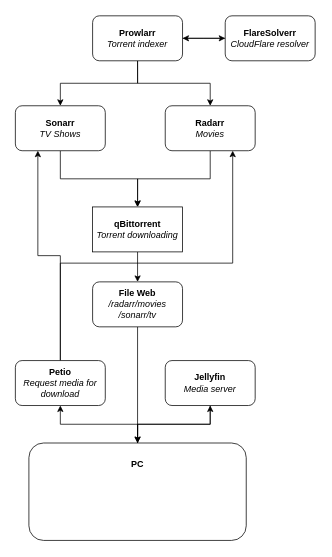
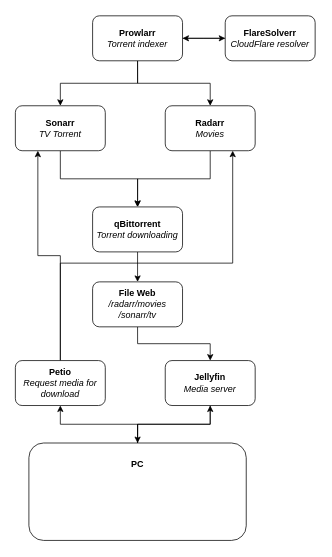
(60, 128) -> (60, 128)
(138, 229) -> (138, 229)
(138, 381) -> (179, 344)
